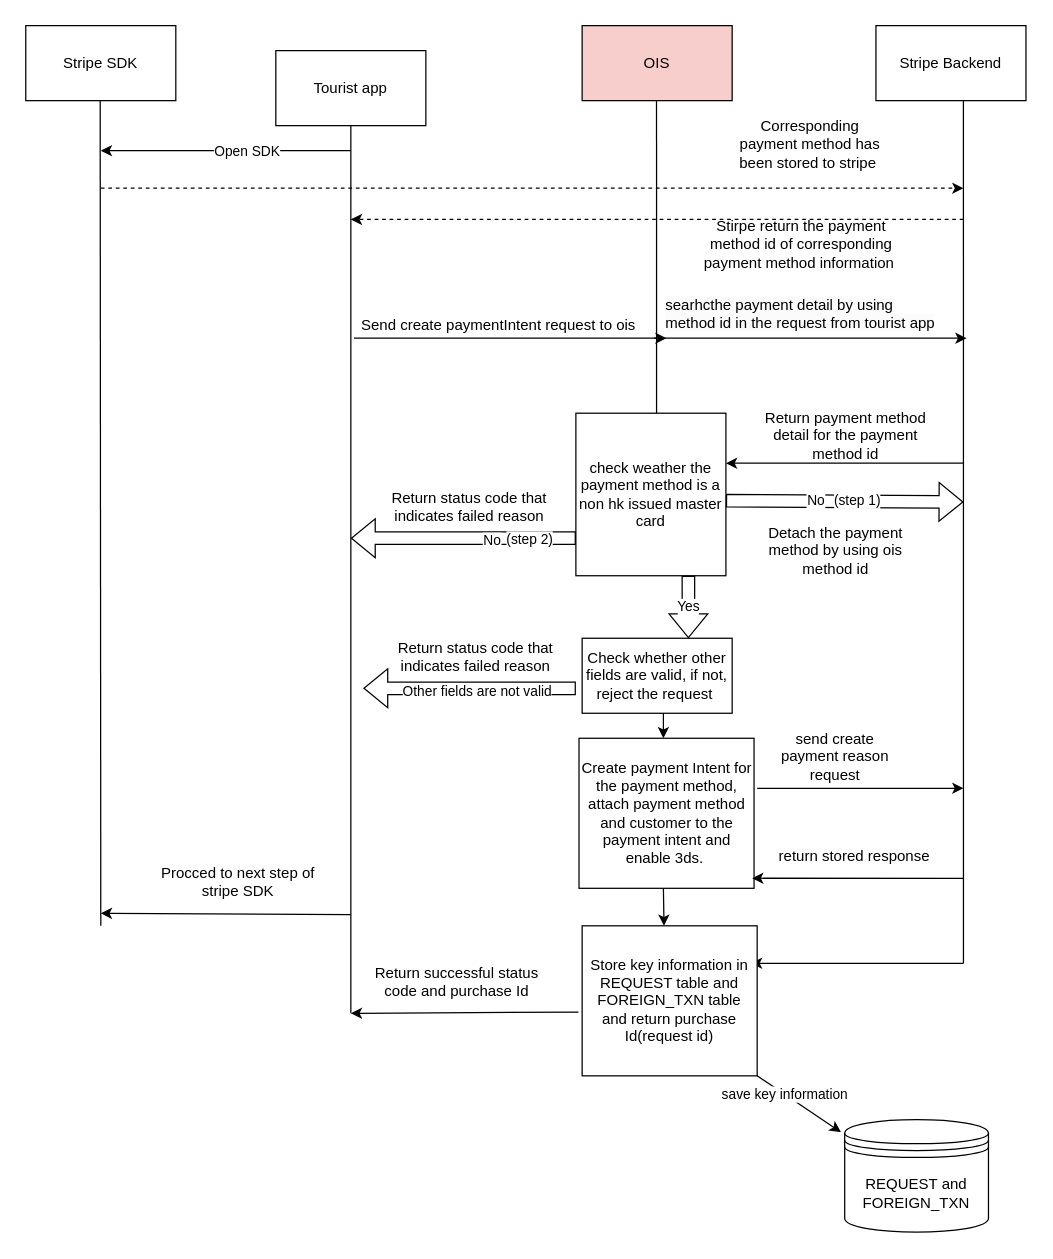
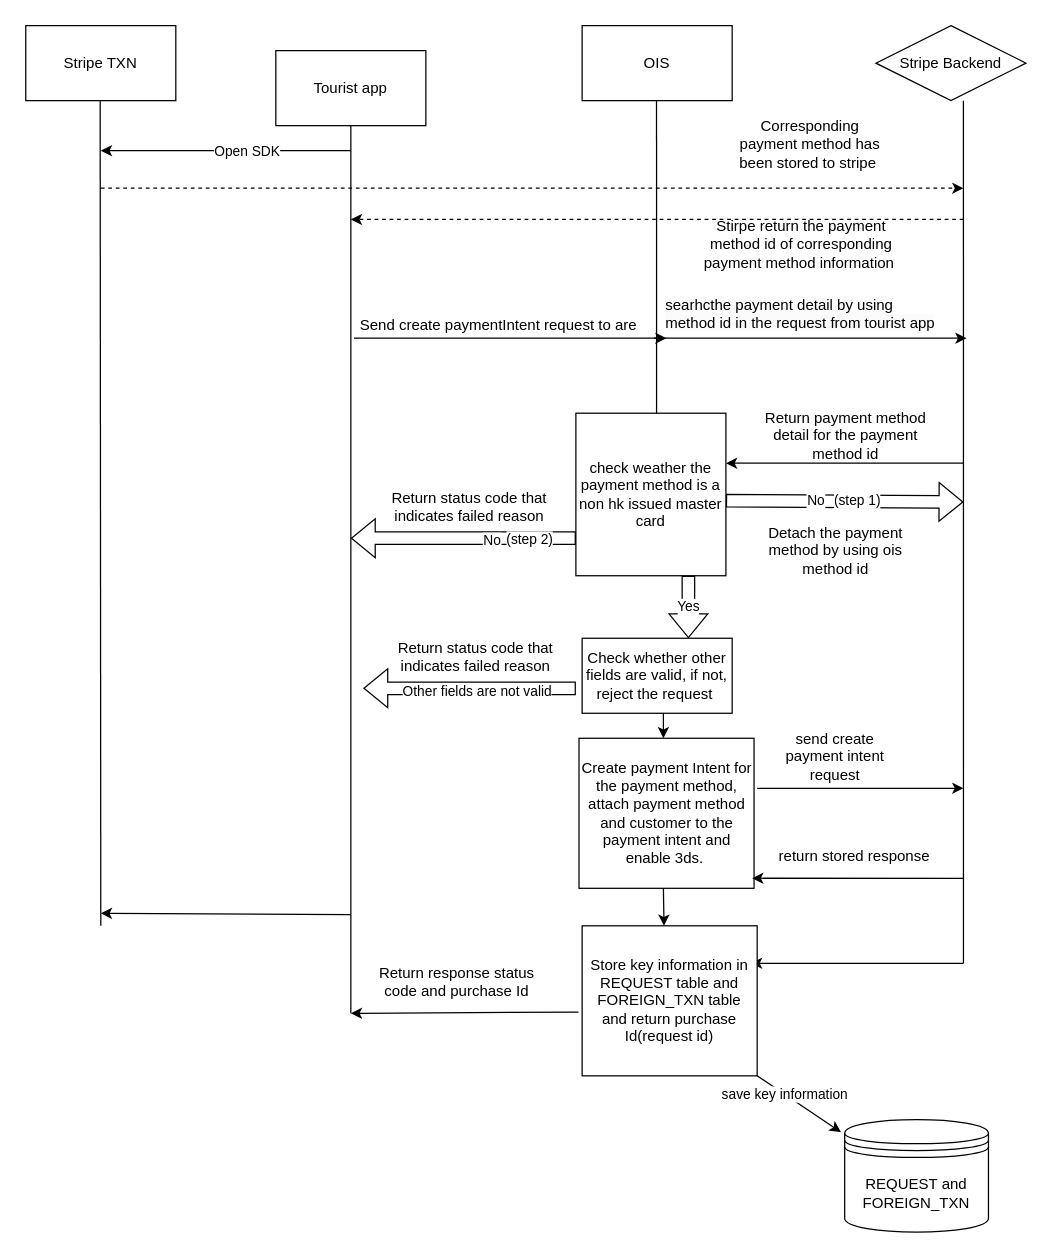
(101, 63) -> (101, 63)
(657, 63) -> (657, 63)
(951, 63) -> (951, 63)
(501, 326) -> (501, 326)
(835, 757) -> (835, 757)
(238, 882) -> none
(457, 982) -> (457, 982)
